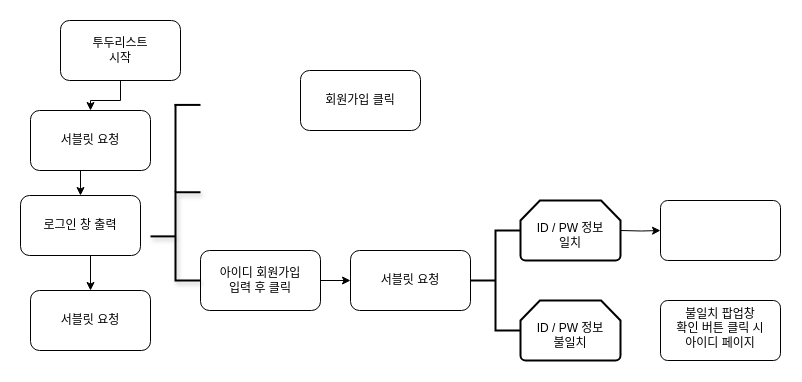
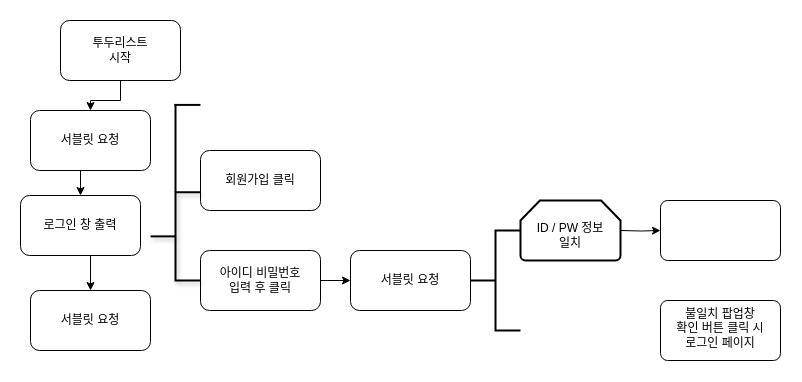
(361, 101) -> (261, 181)
(261, 281) -> (261, 281)
(721, 329) -> (721, 329)
(571, 331) -> none
